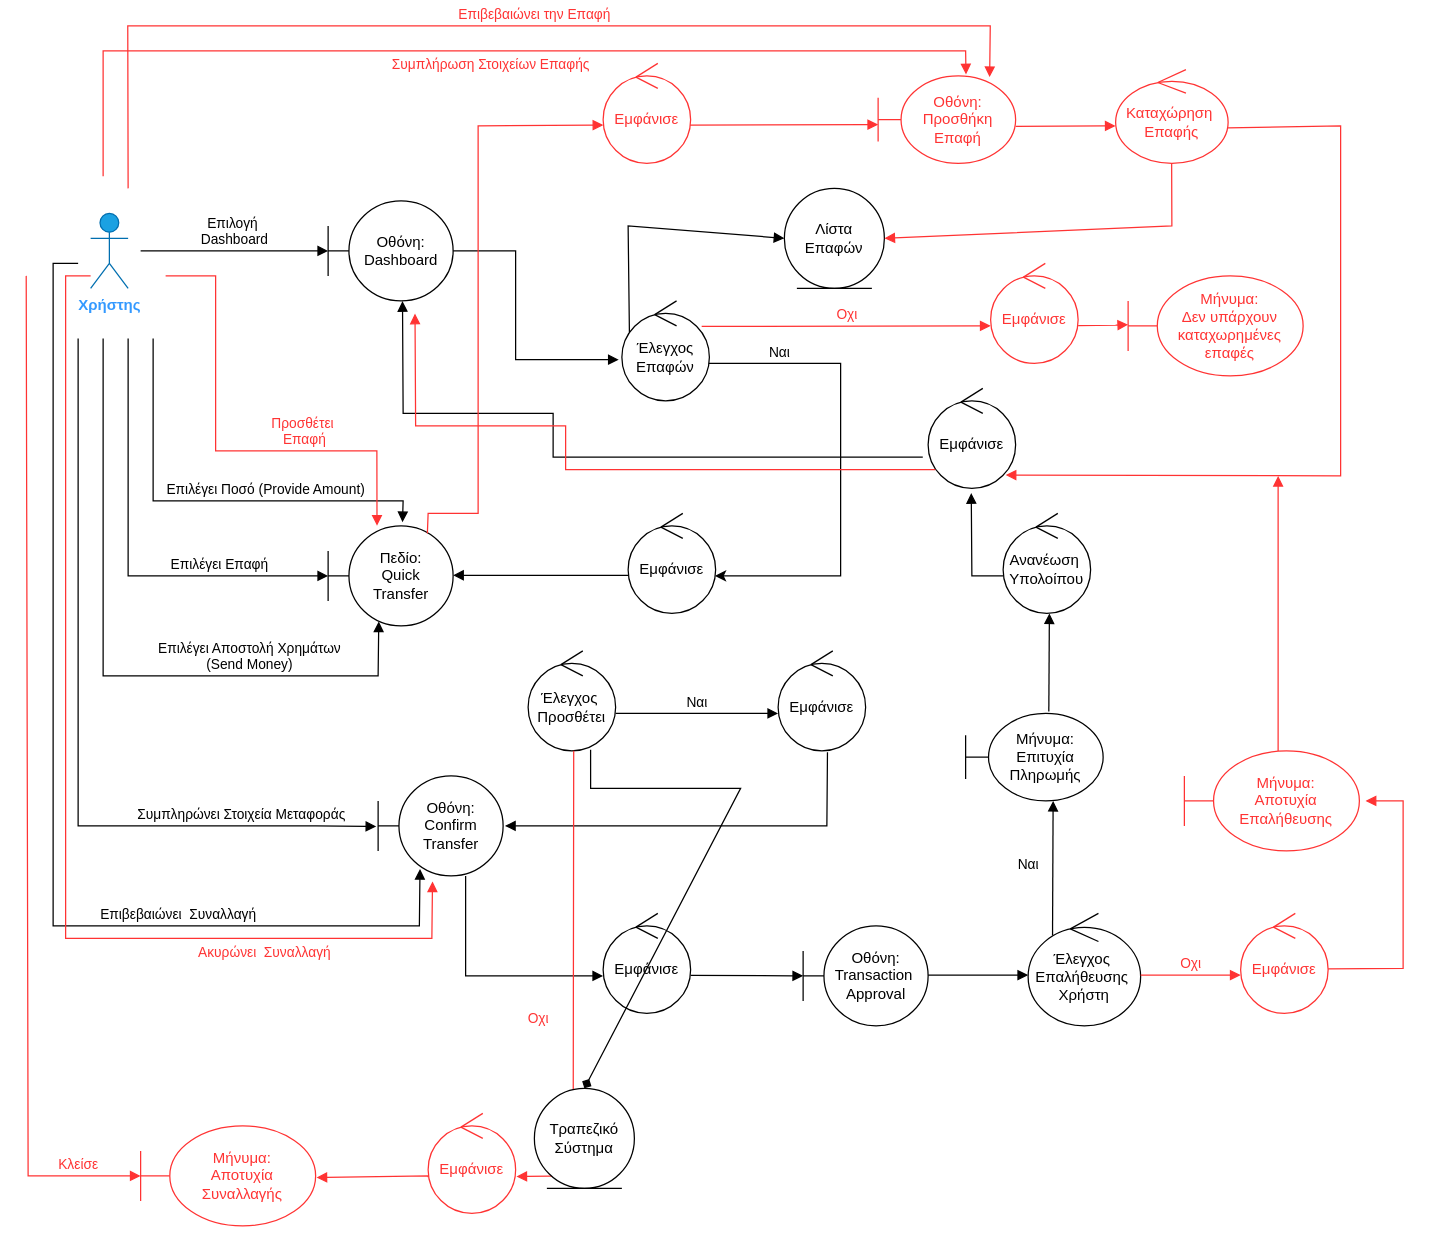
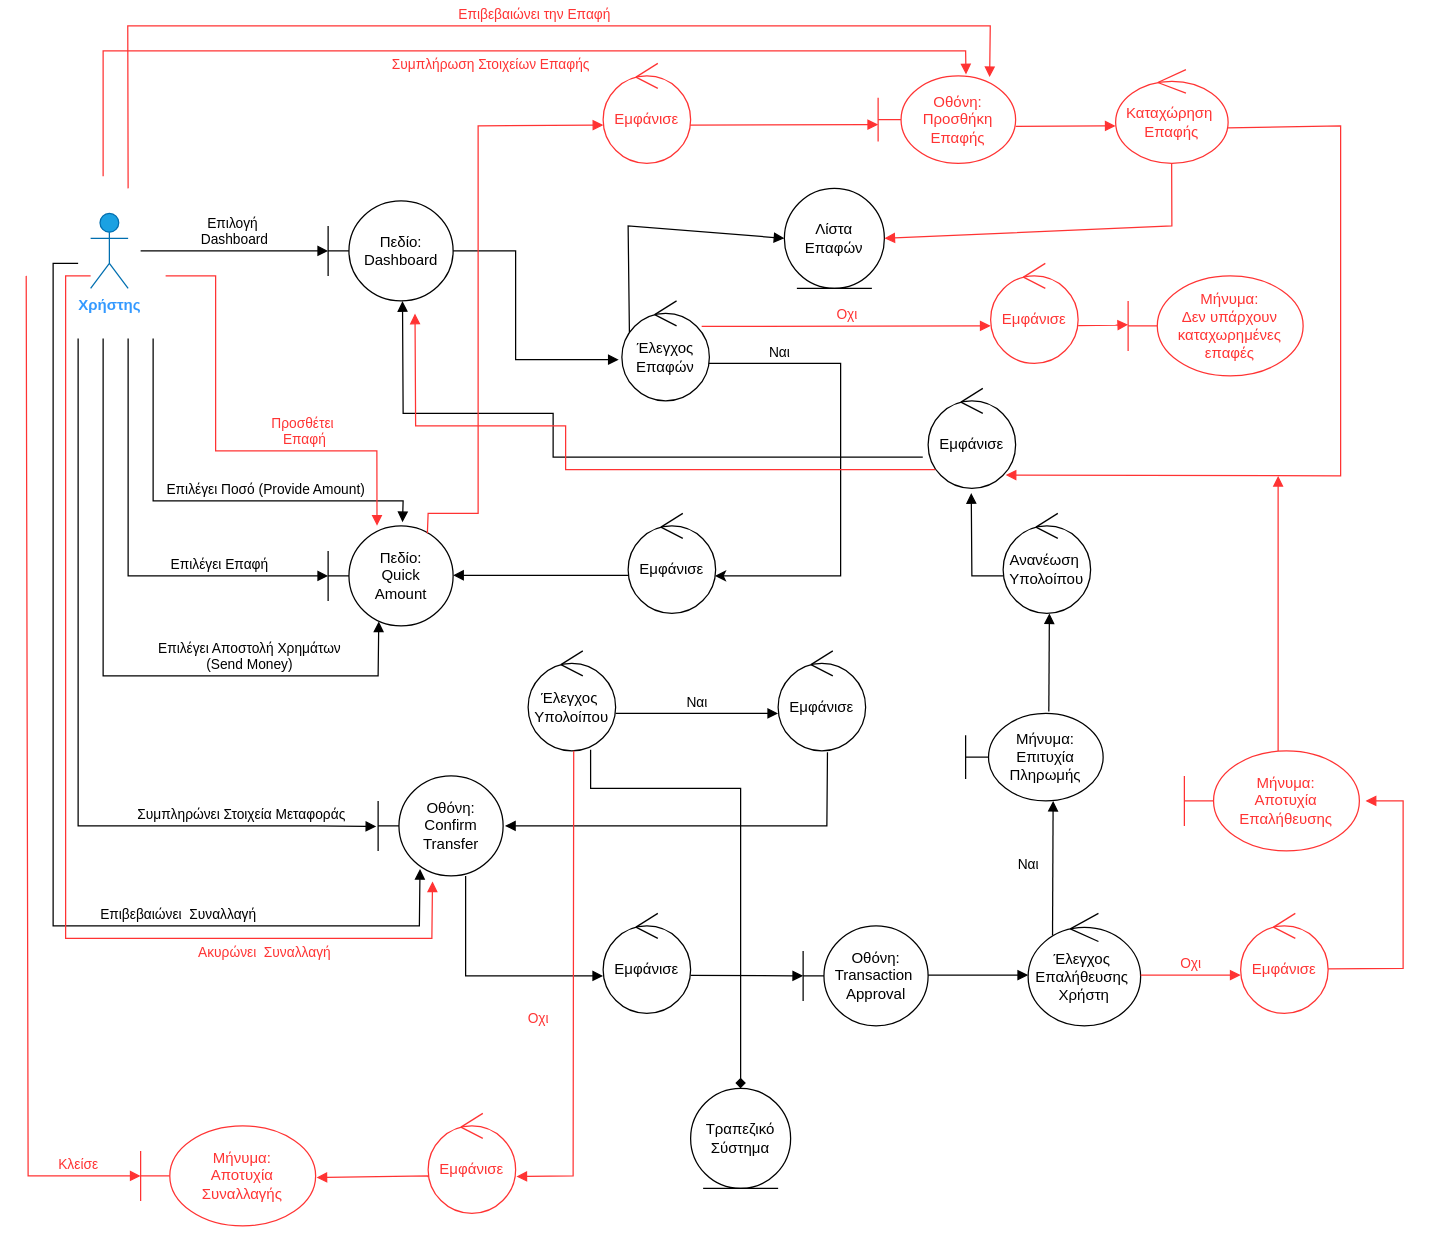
(958, 119) -> (958, 119)
(401, 251) -> (401, 251)
(401, 576) -> (401, 576)
(572, 707) -> (572, 707)
(584, 1138) -> (741, 1138)
